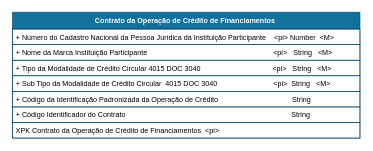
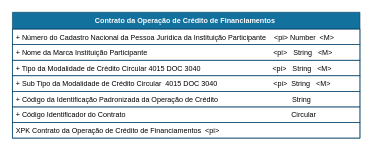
(218, 115) -> (221, 115)
